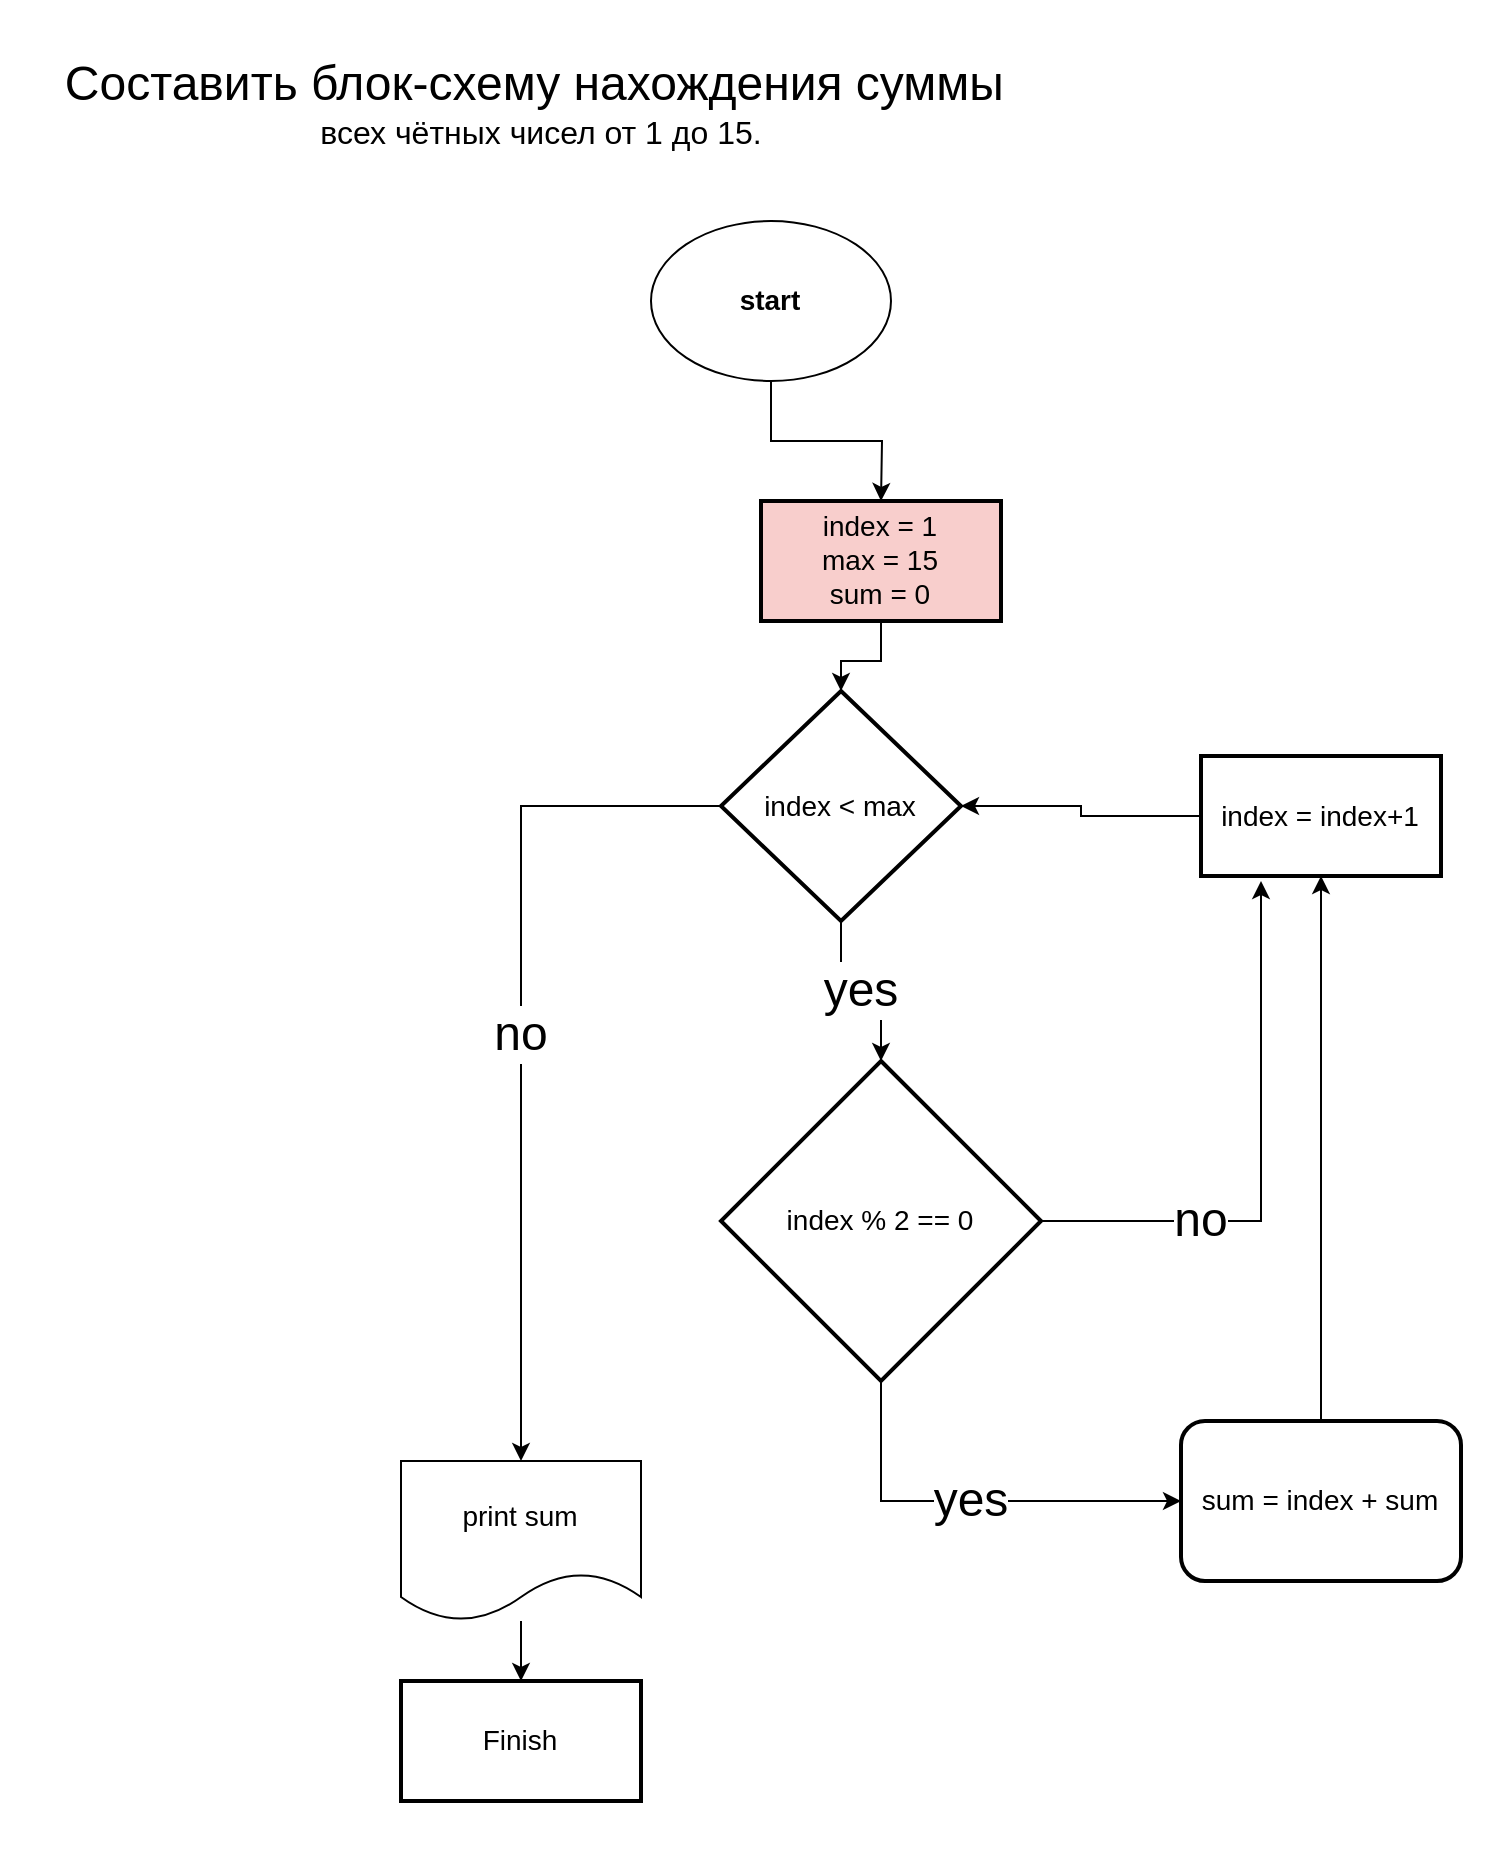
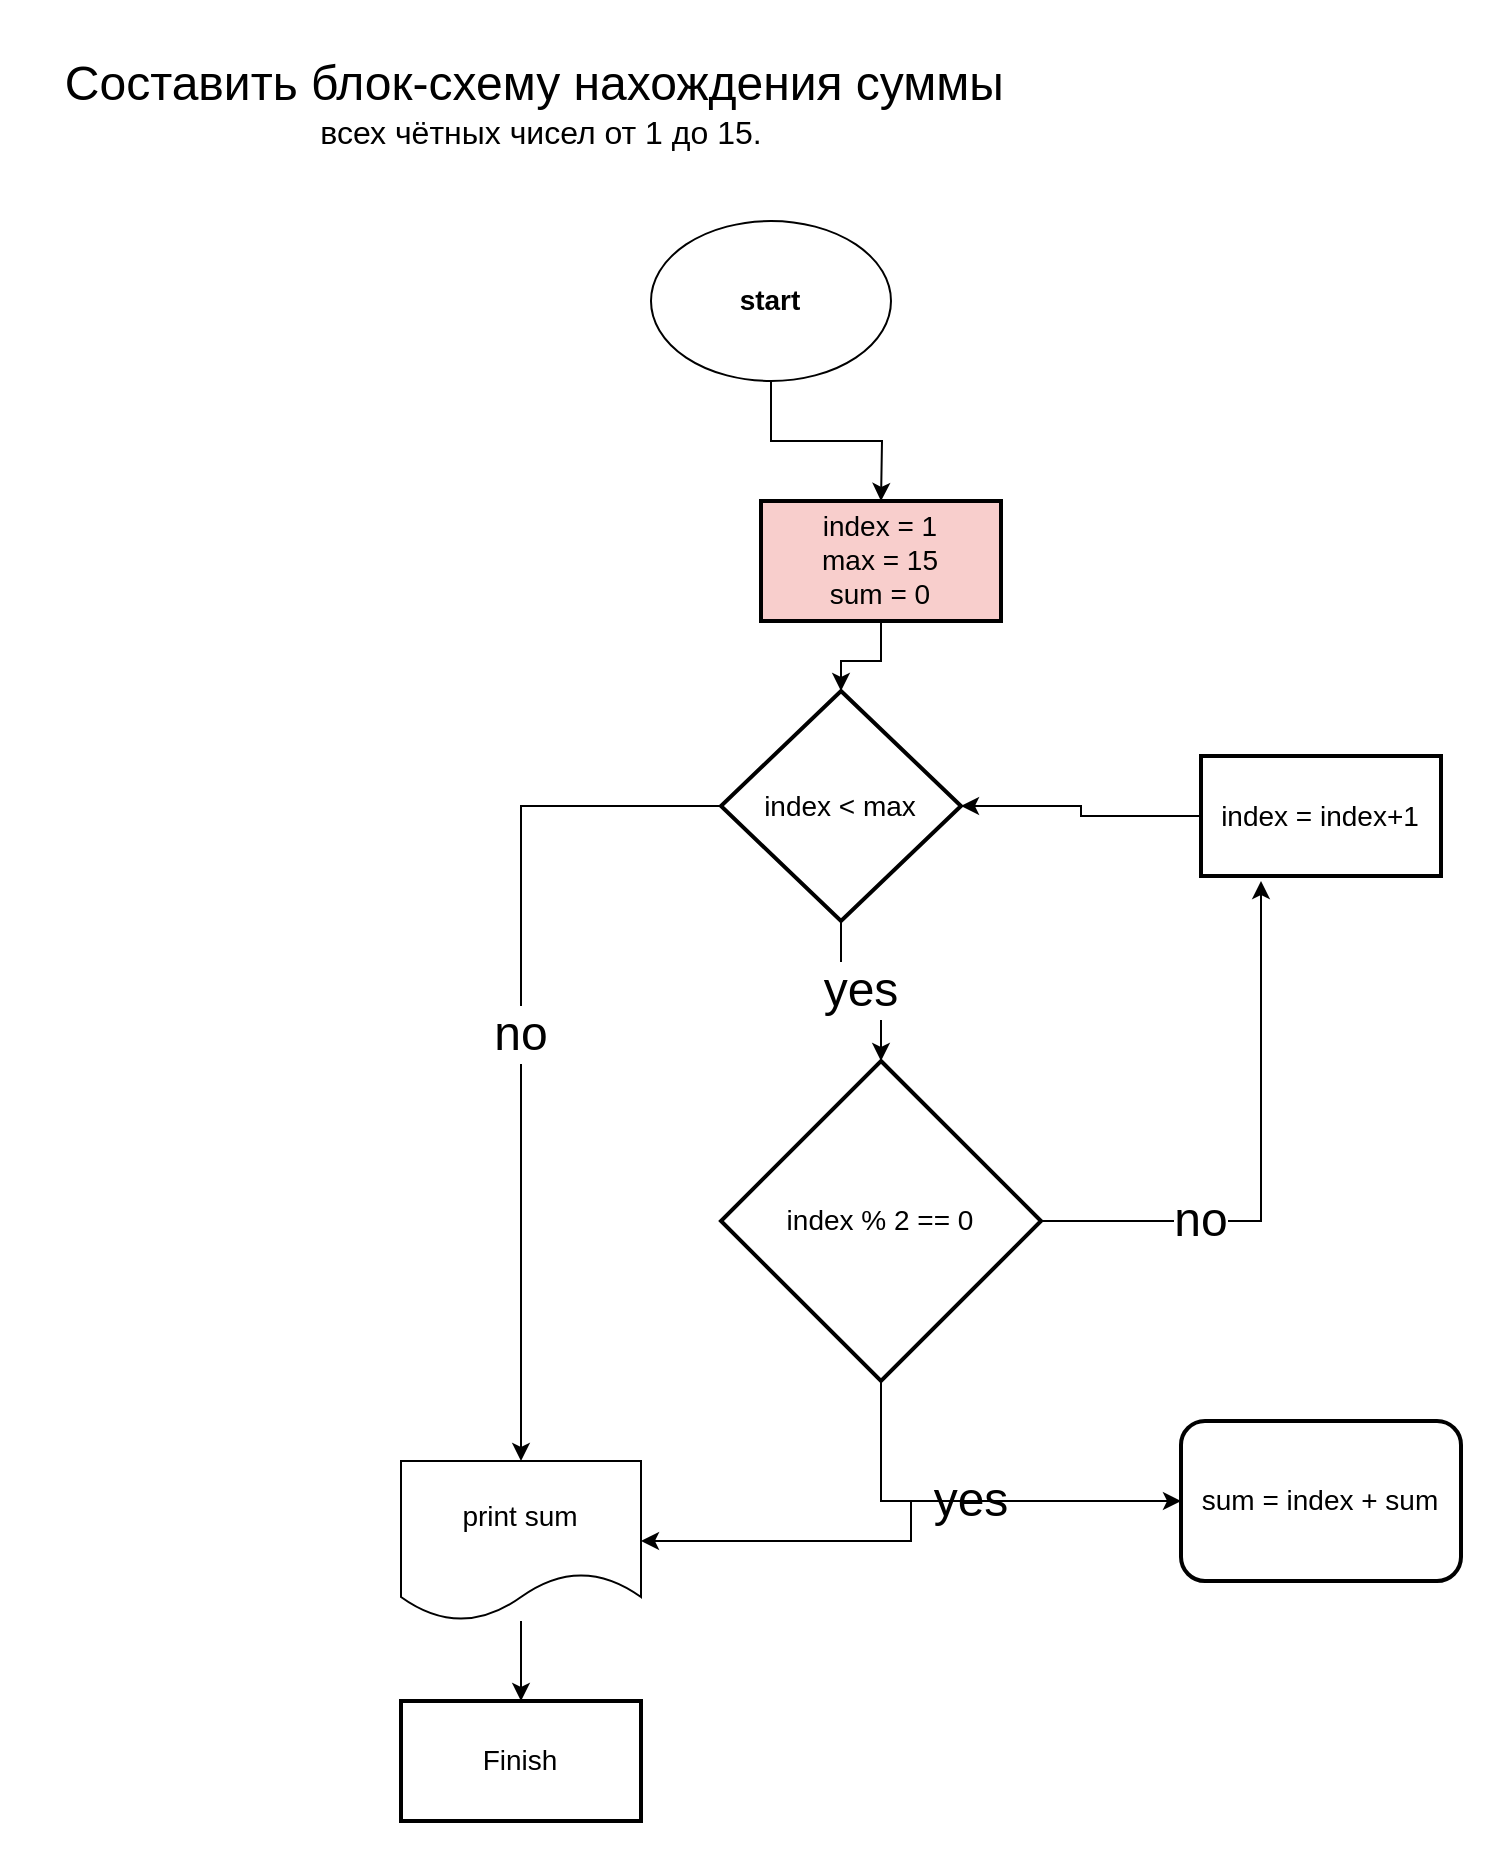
(1321, 1155) -> (801, 1541)
(521, 1741) -> (521, 1761)
